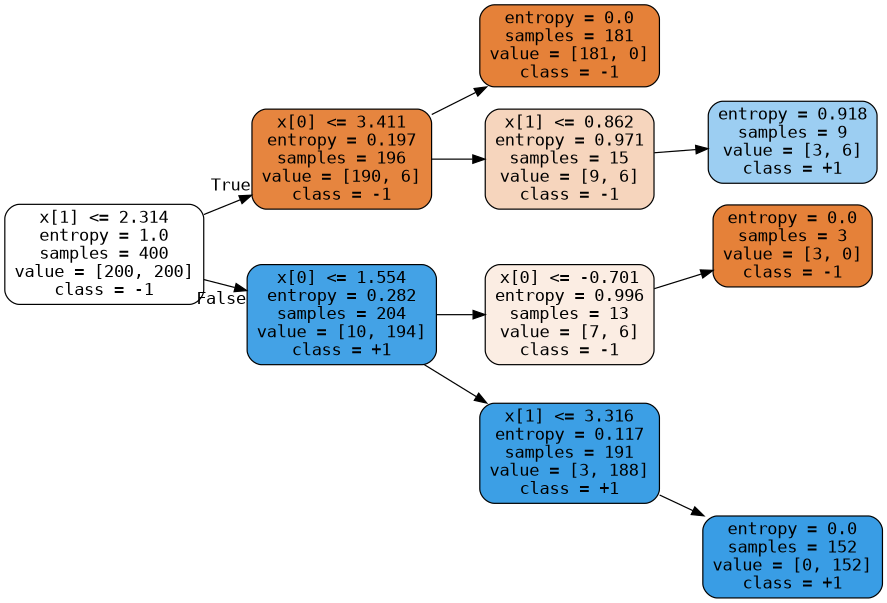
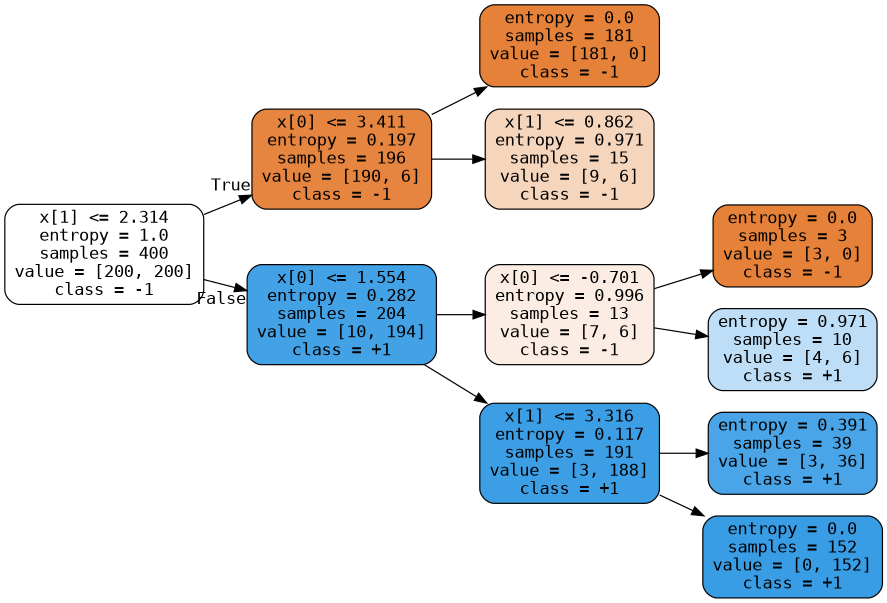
(793, 142) -> none
none -> (793, 350)
none -> (793, 453)
